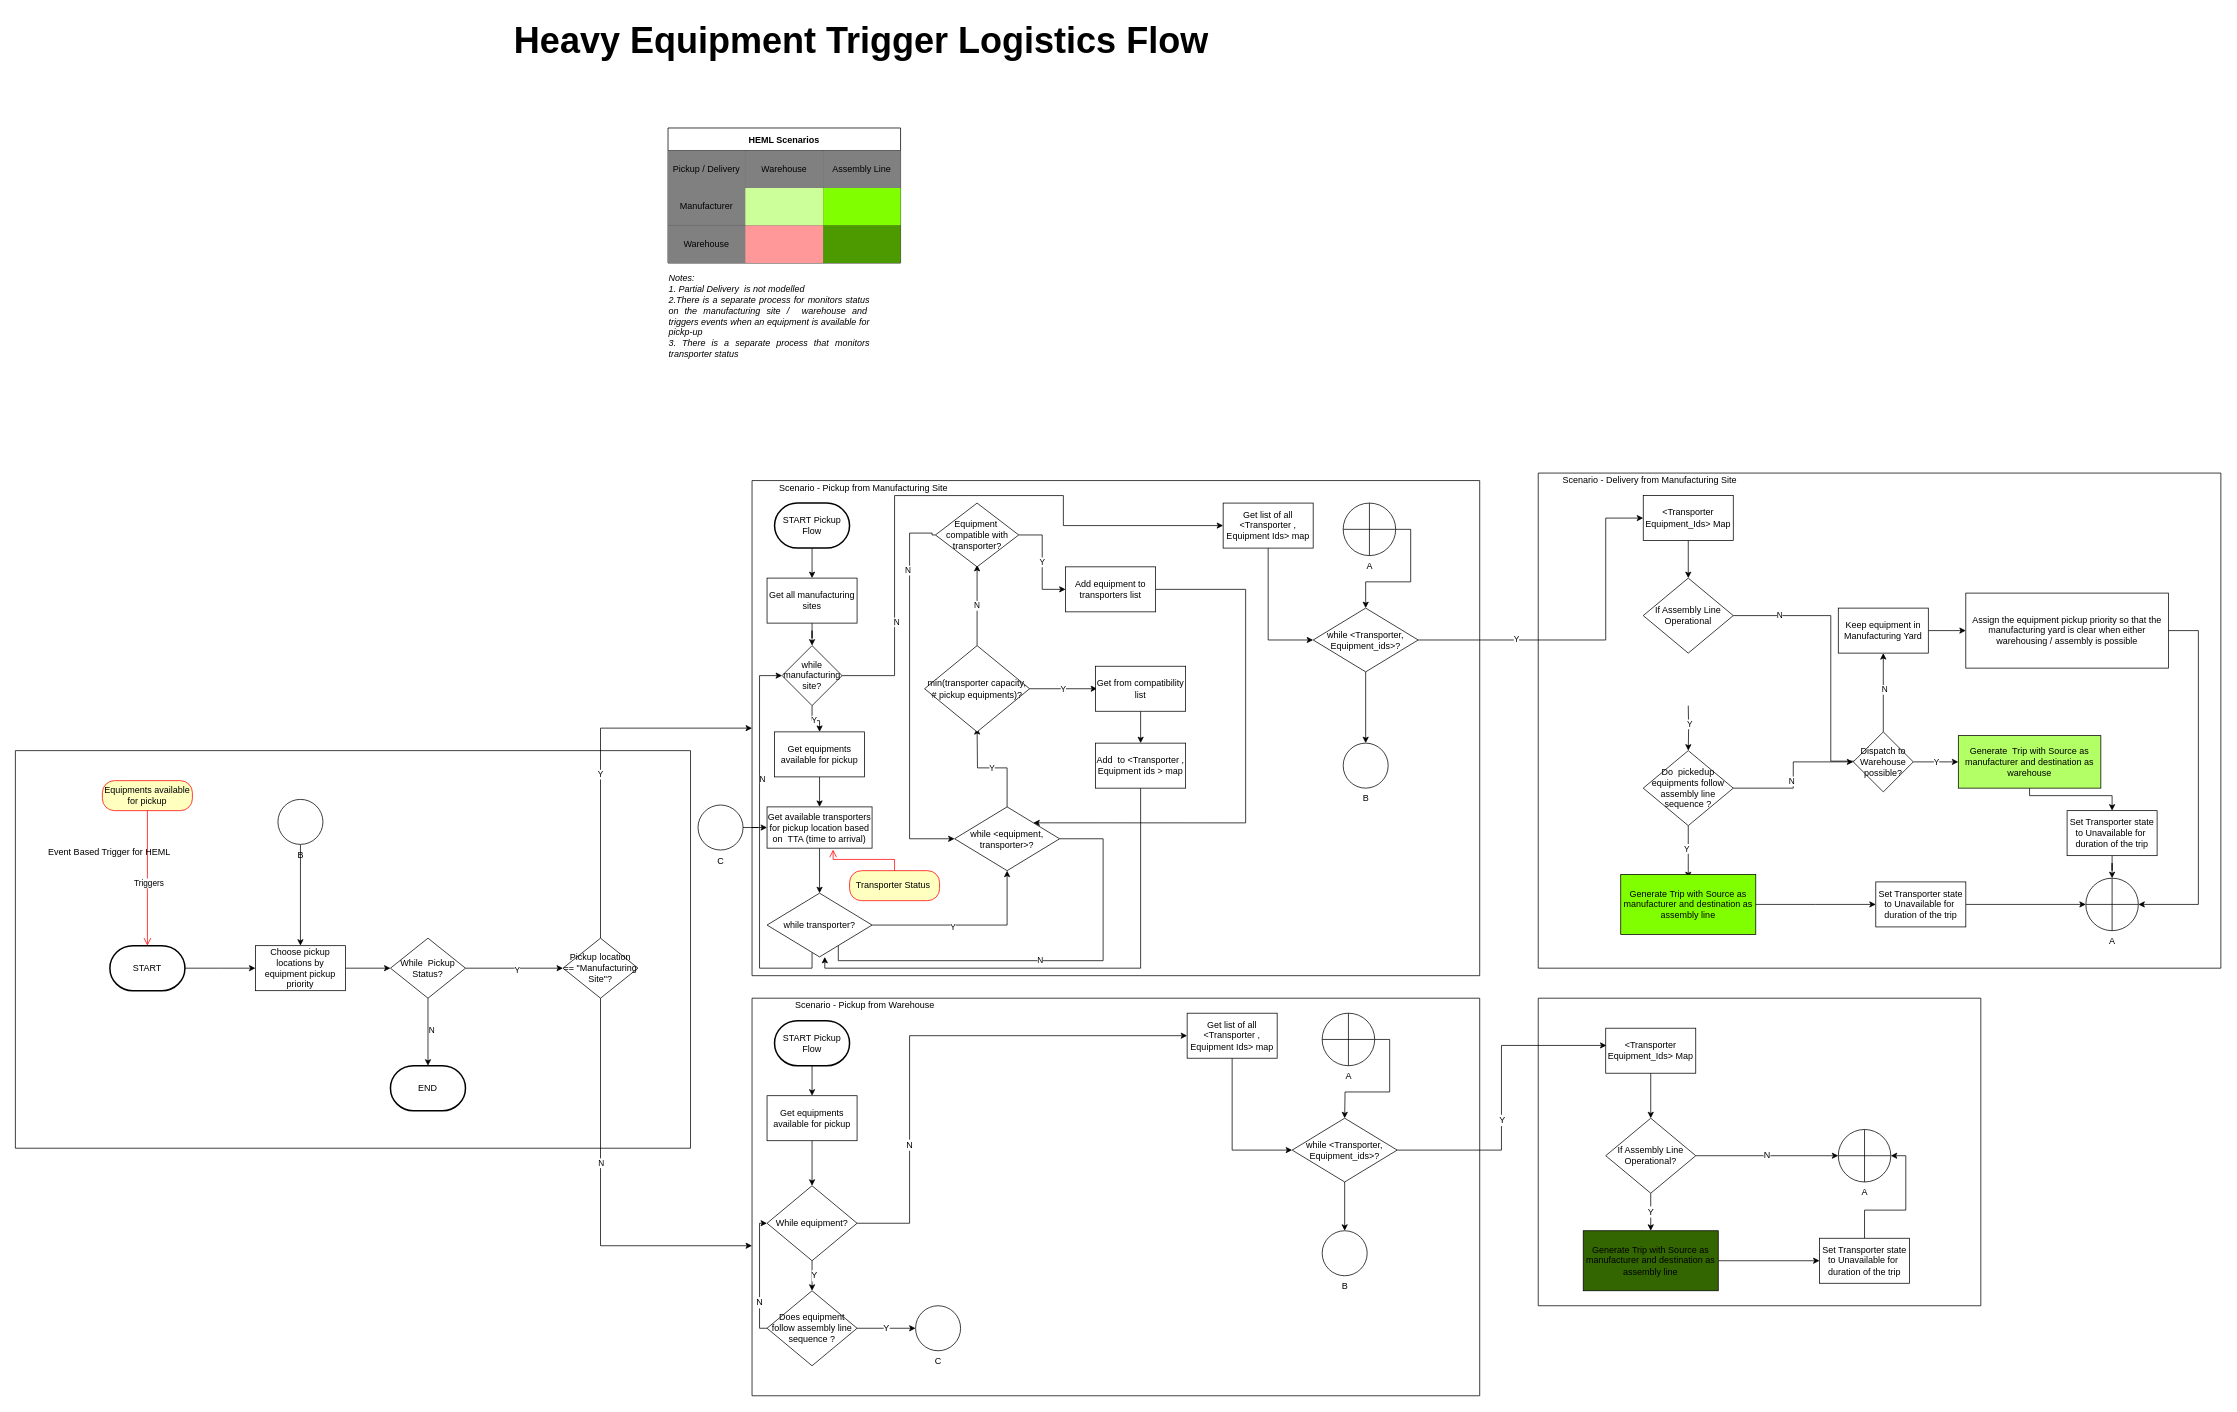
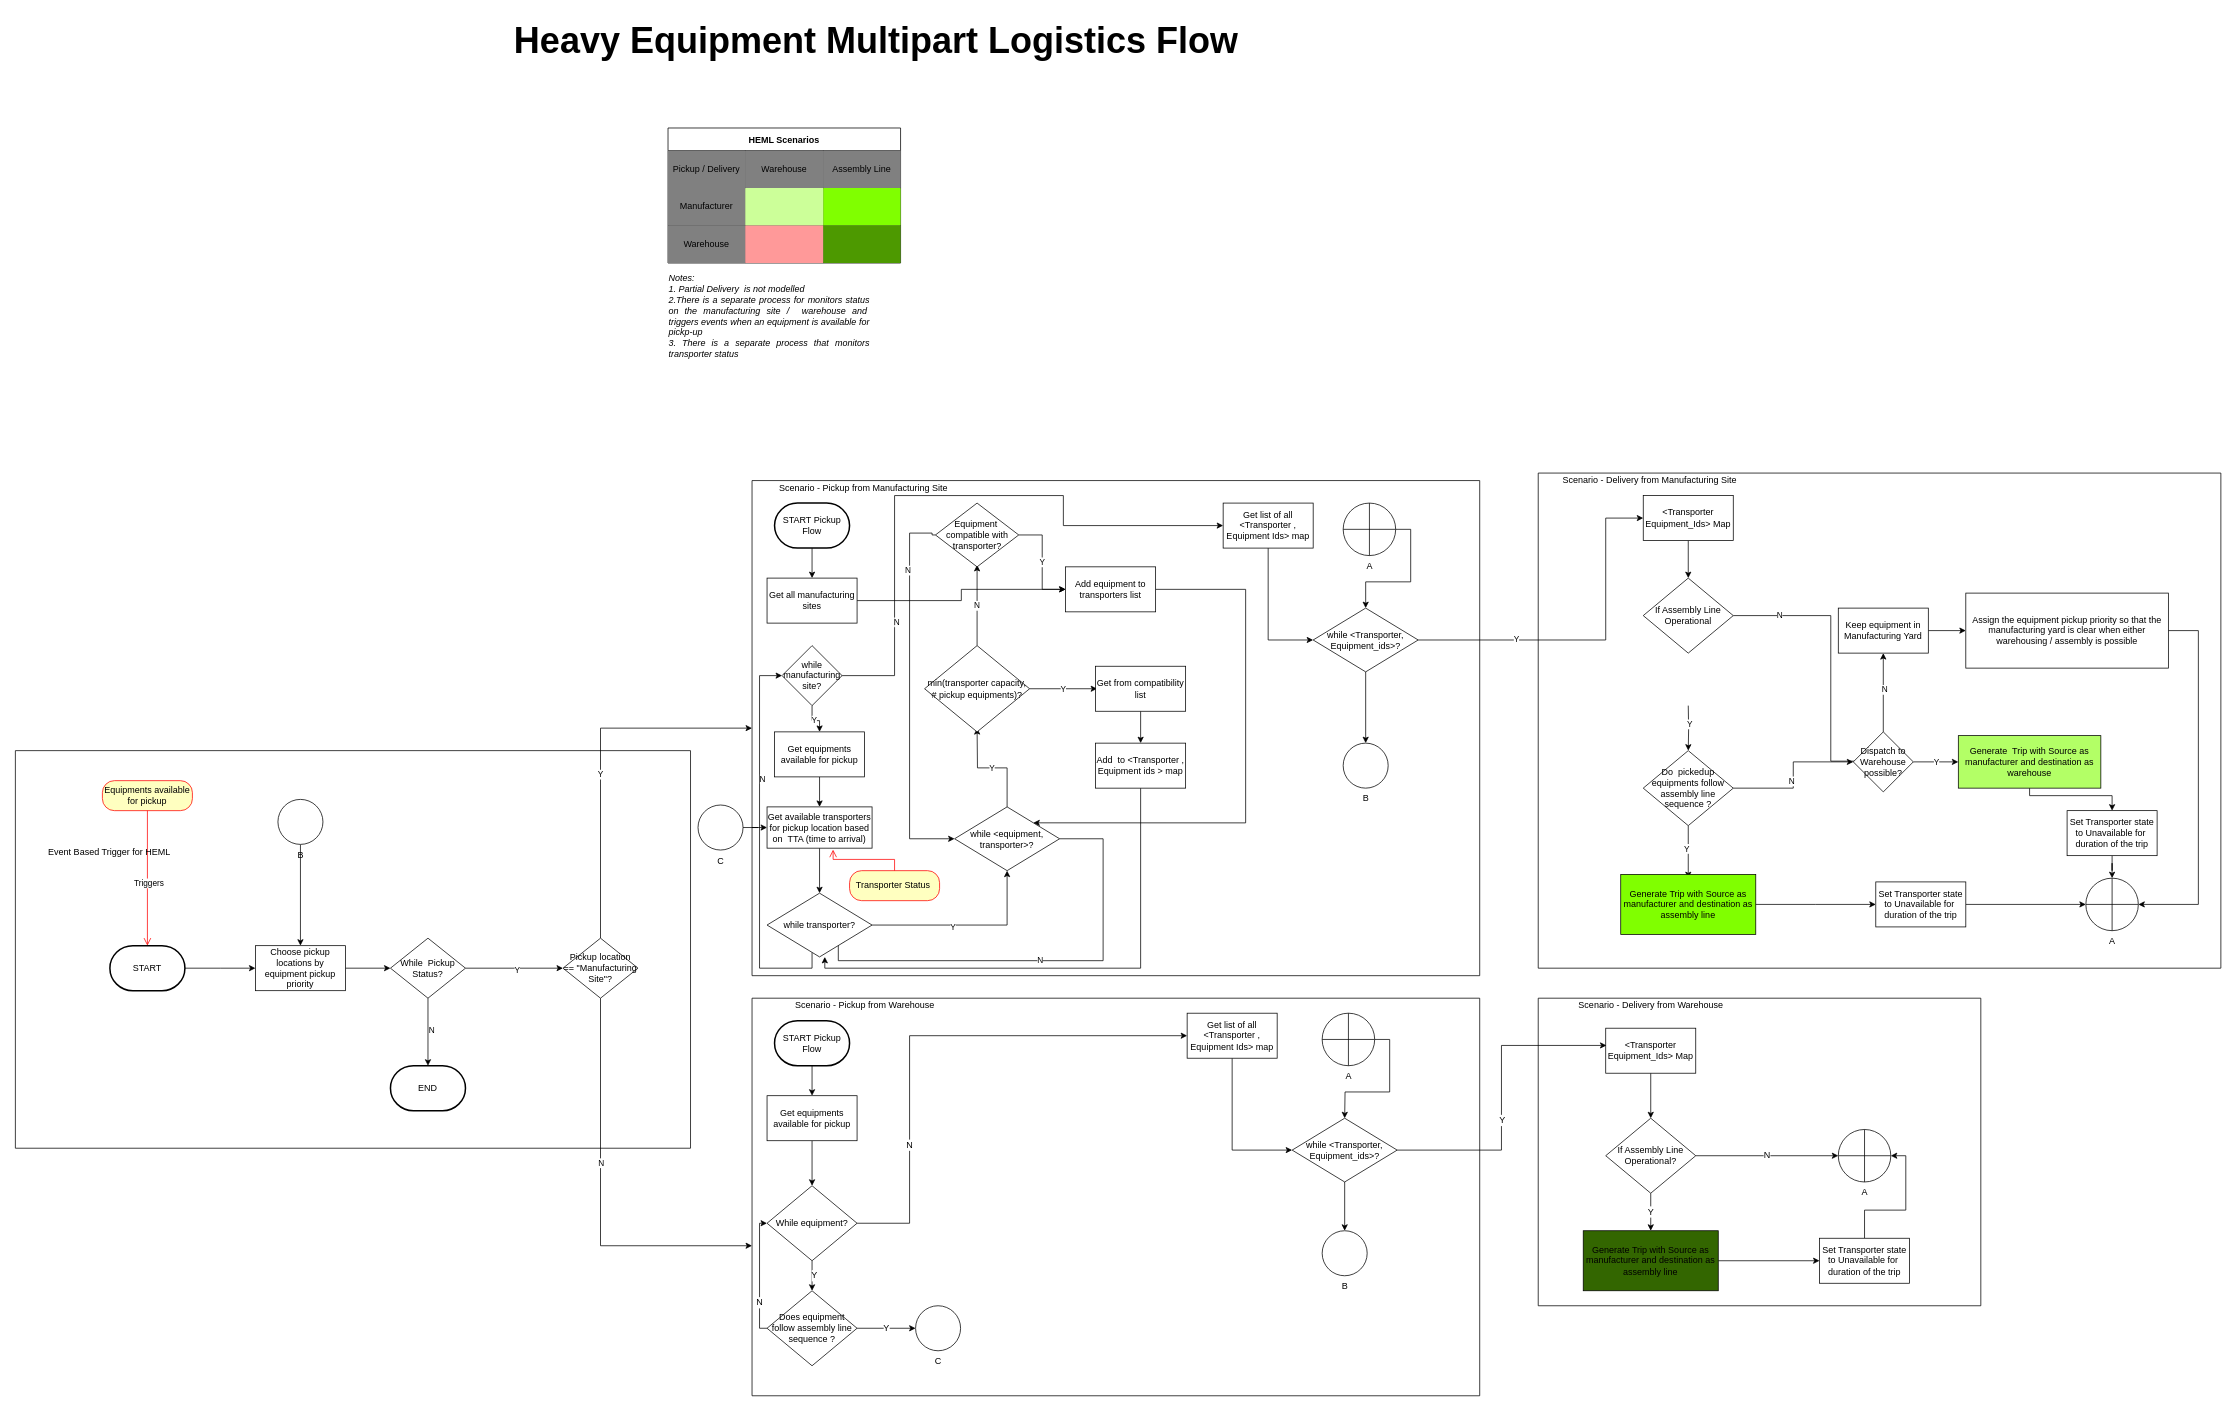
(599, 13) -> (603, 13)
(812, 635) -> (953, 600)
none -> (1650, 1005)
